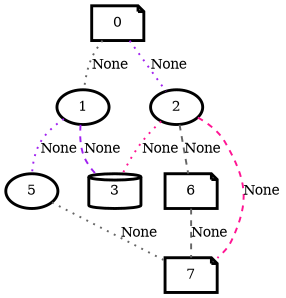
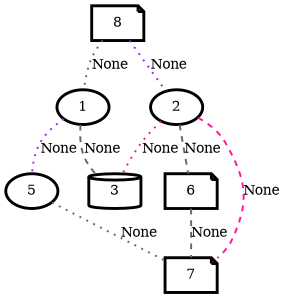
(118, 23) -> (118, 23)
(82, 151) -> (82, 151)
